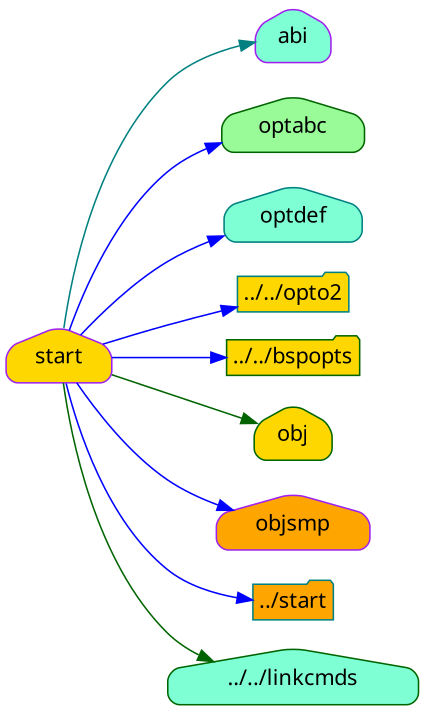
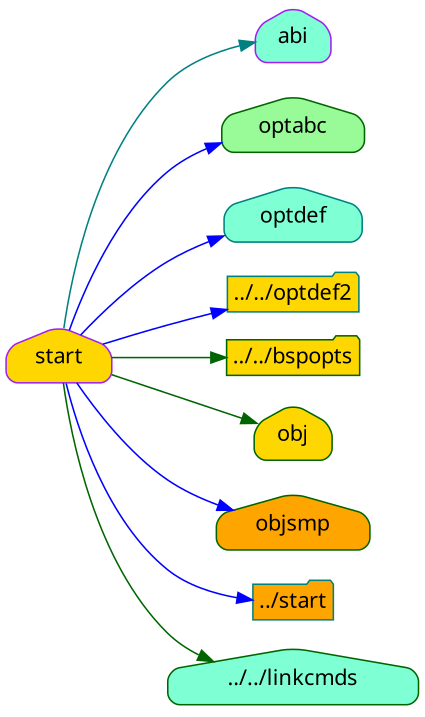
(293, 294) -> (293, 294)
(161, 358) -> (161, 358)
(293, 525) -> (293, 525)
